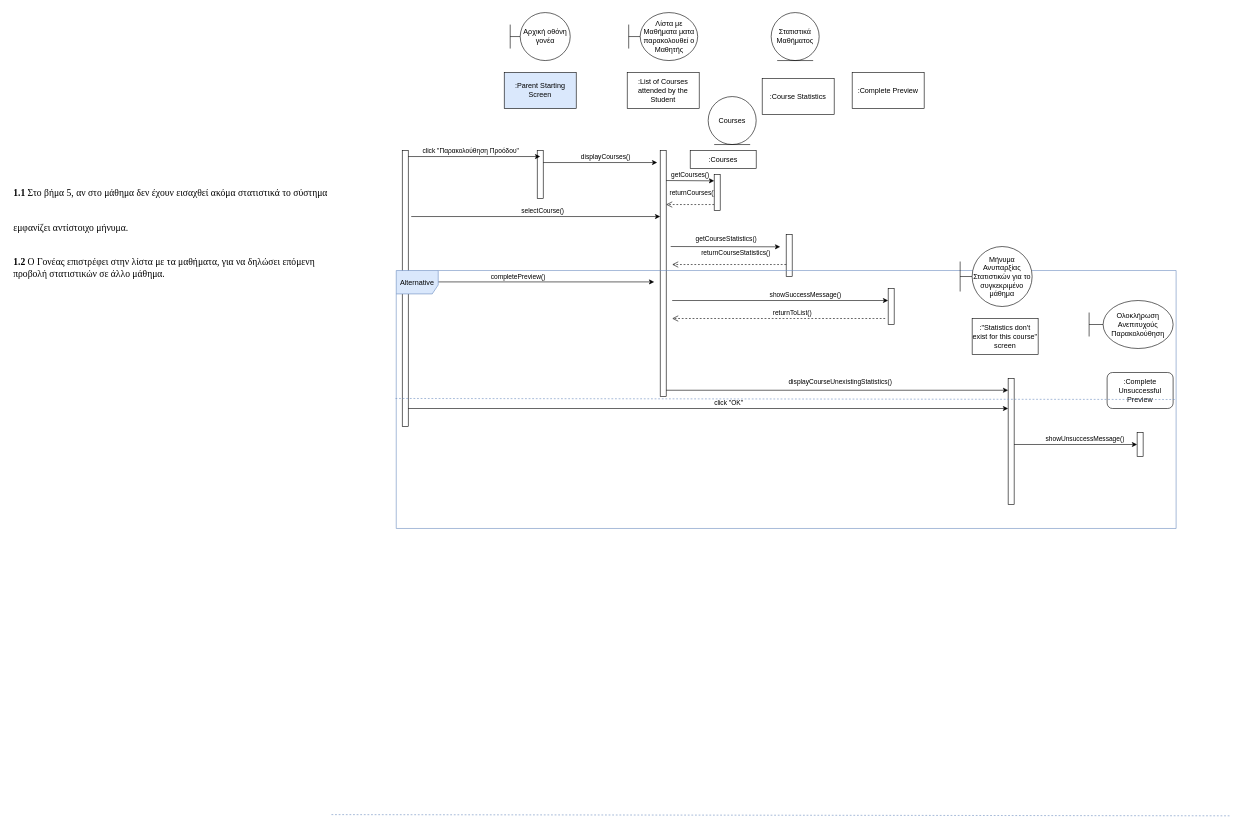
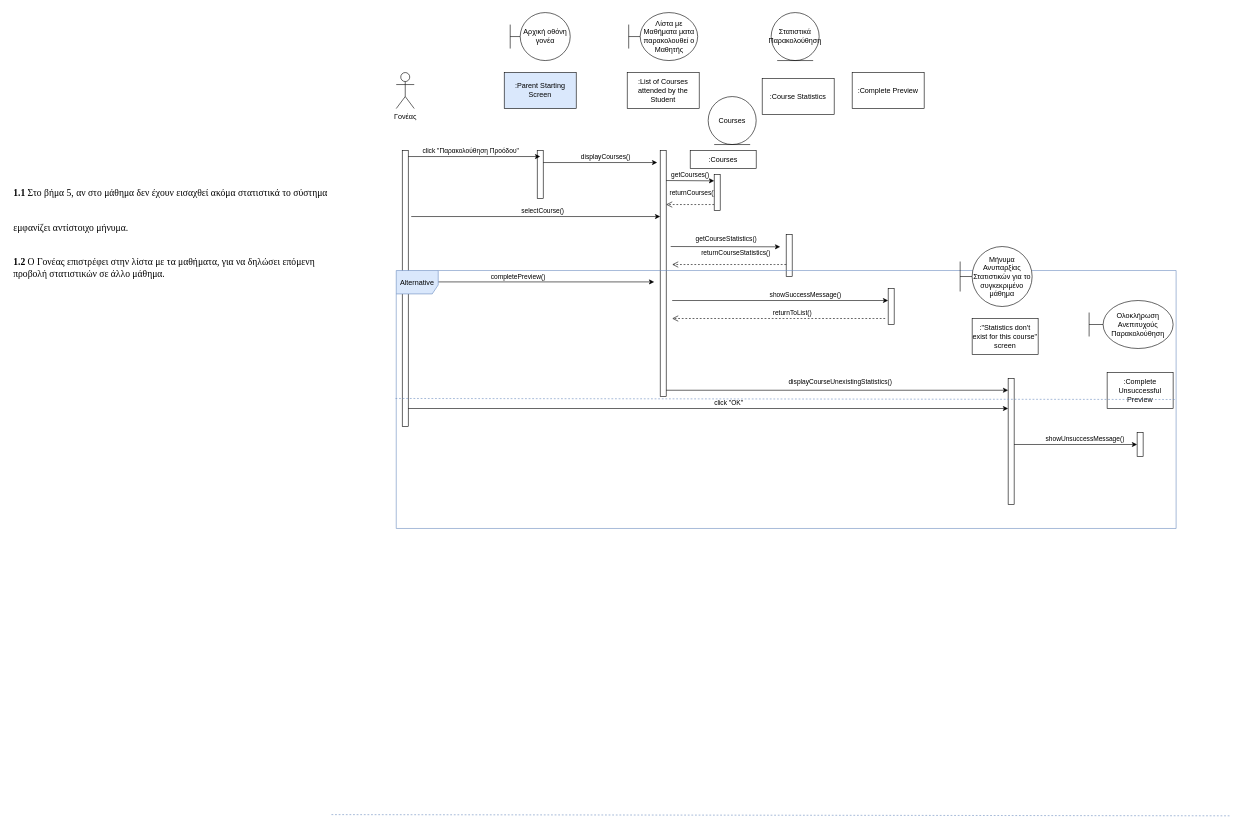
(795, 36) -> (795, 36)
none -> (405, 90)
(1140, 390) -> (1140, 390)
